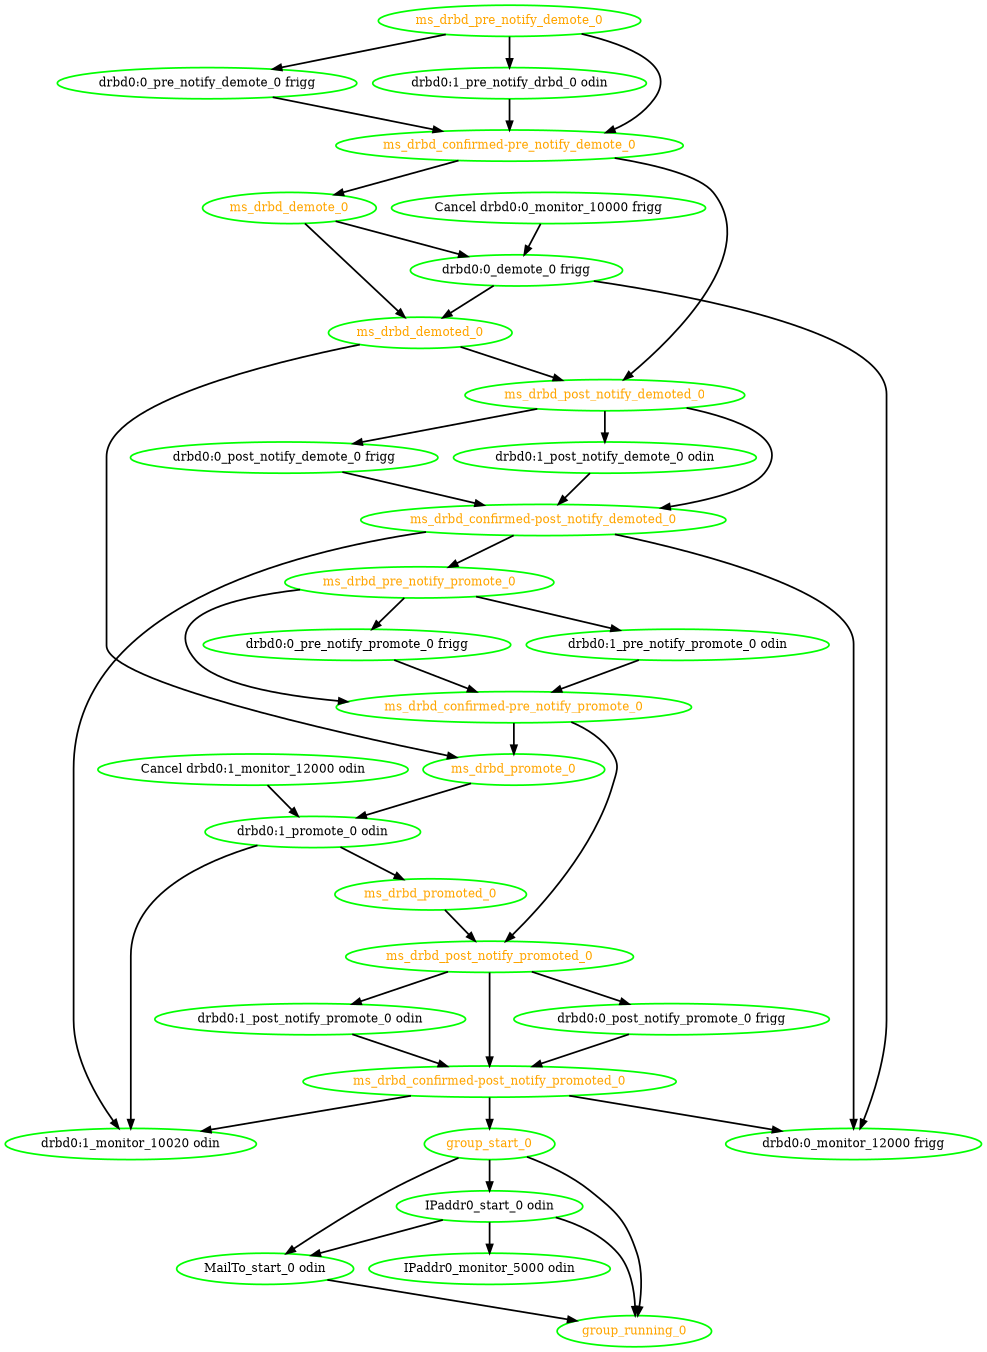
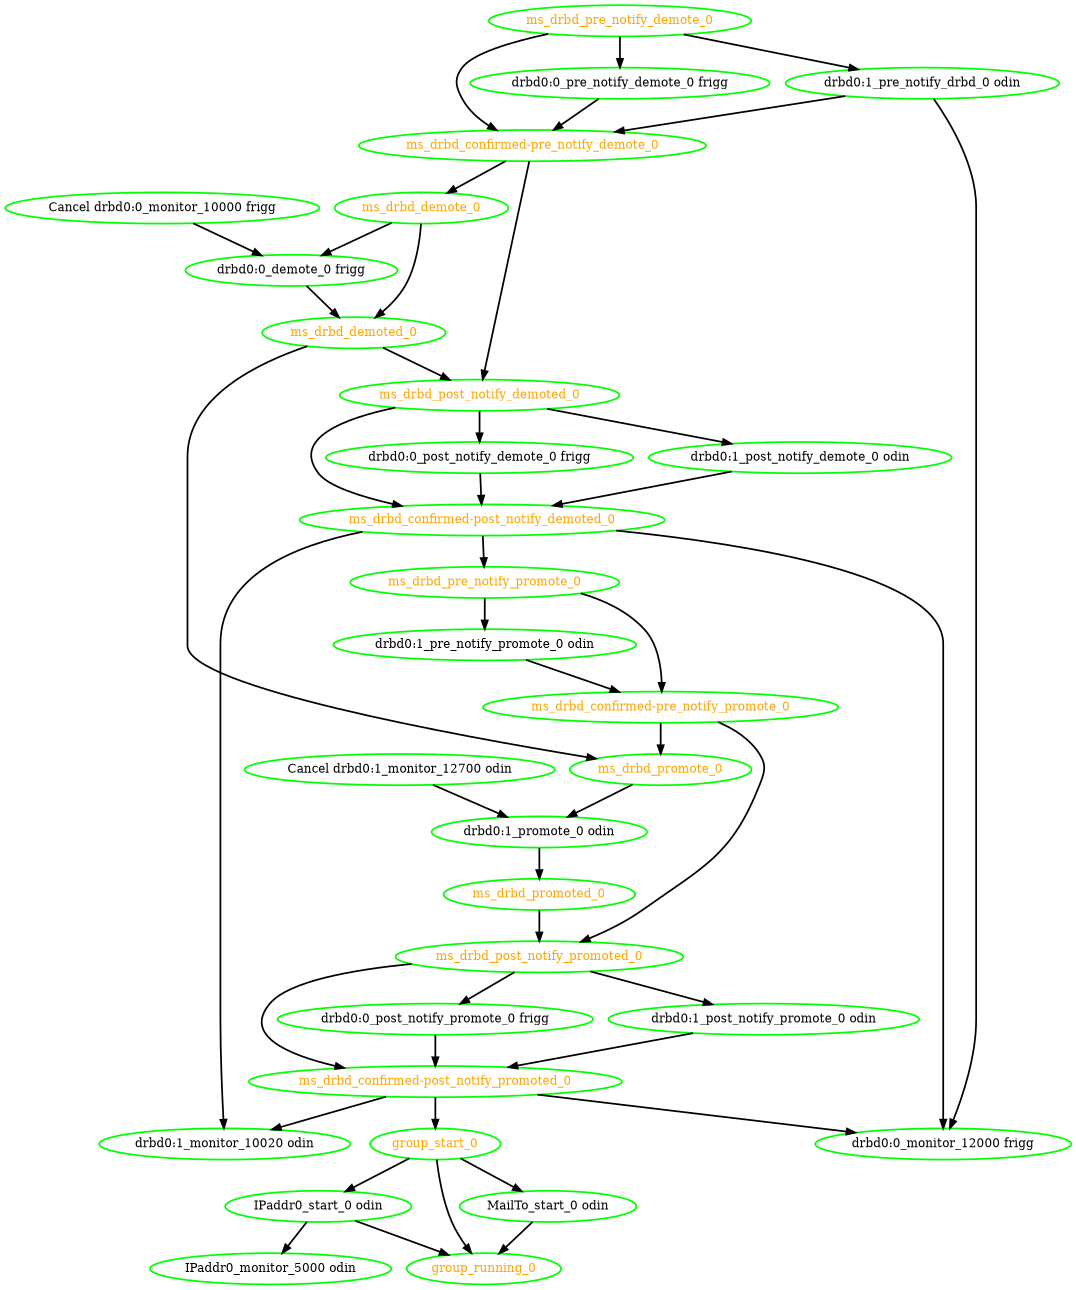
(887, 596) -> (976, 606)
(357, 645) -> none
(253, 770) -> (400, 770)
(132, 948) -> none
(381, 1237) -> none
